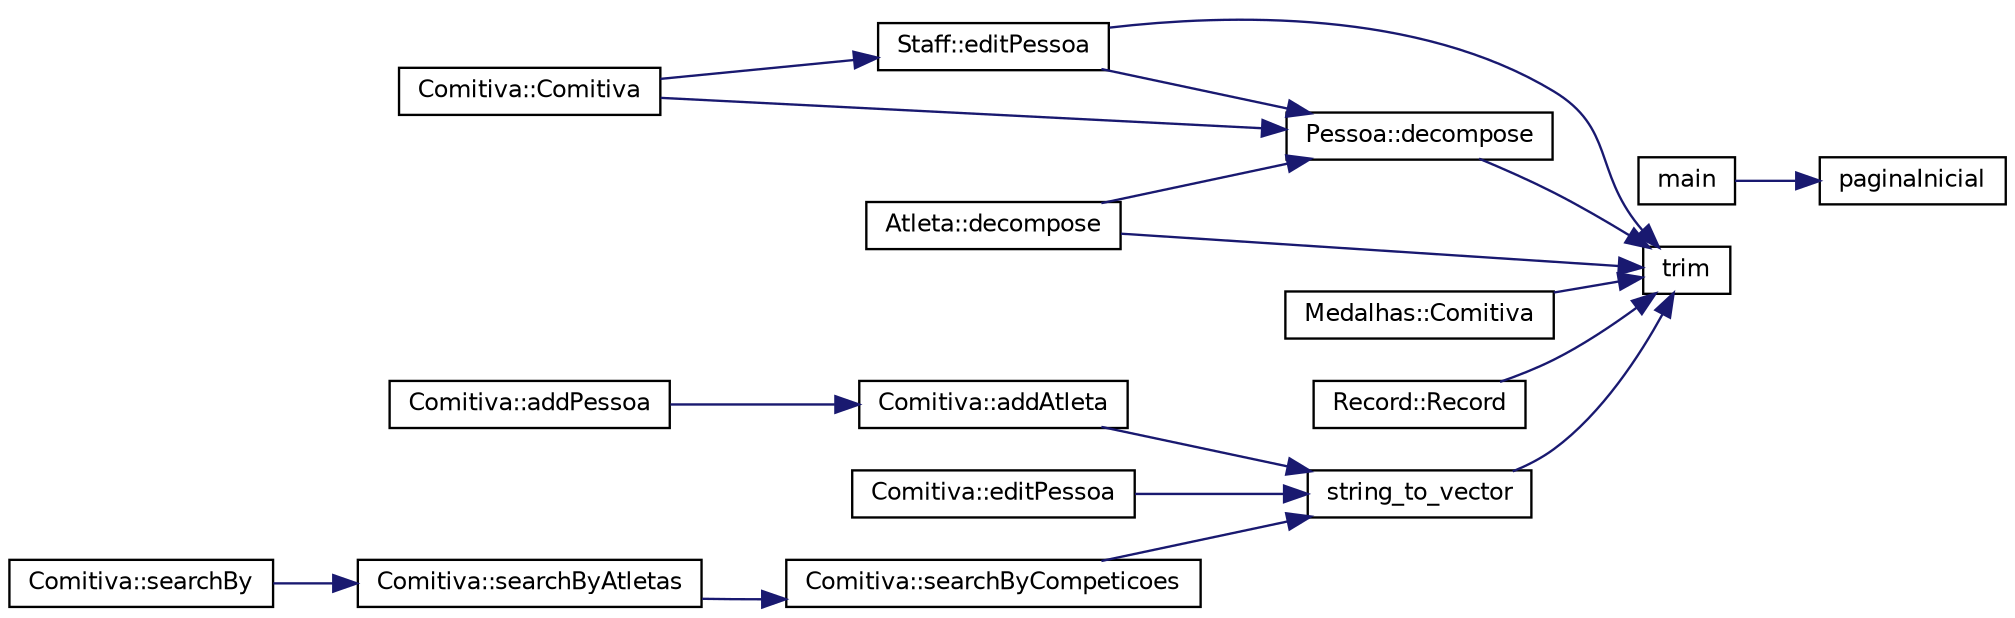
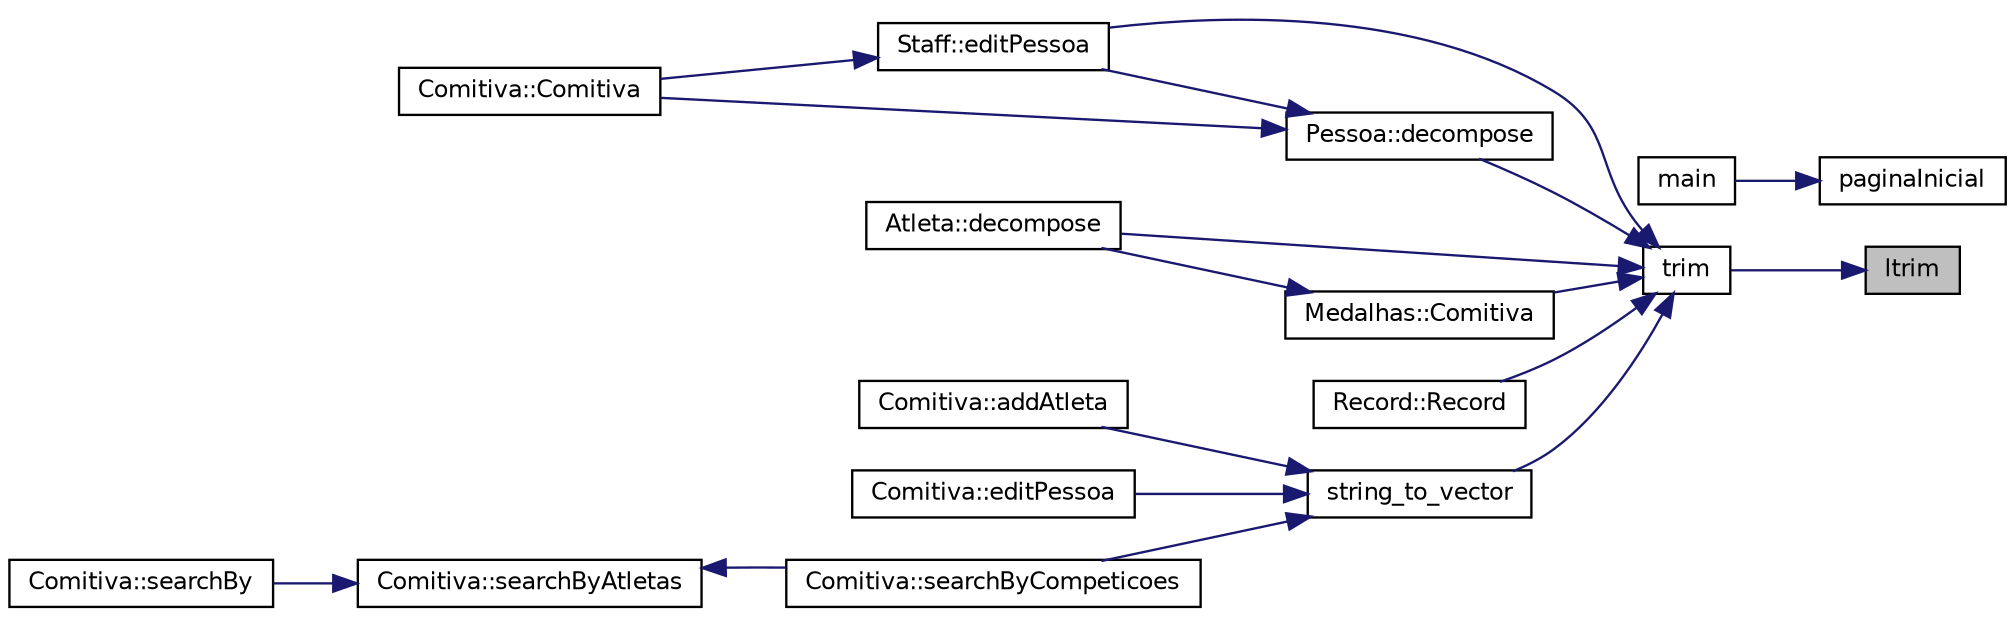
(1195, 183) -> (1195, 268)
none -> (1913, 270)
(530, 404) -> none
(732, 599) -> (756, 567)
